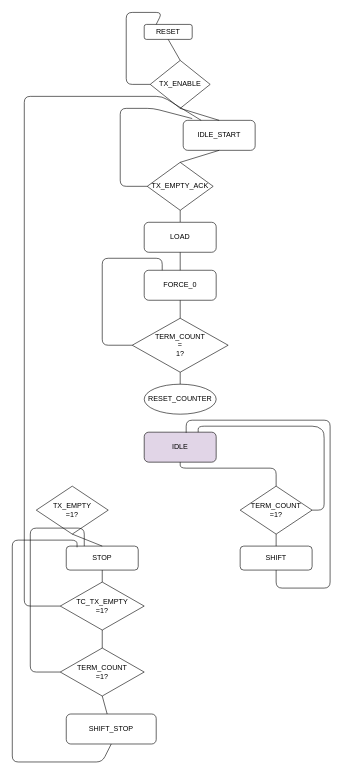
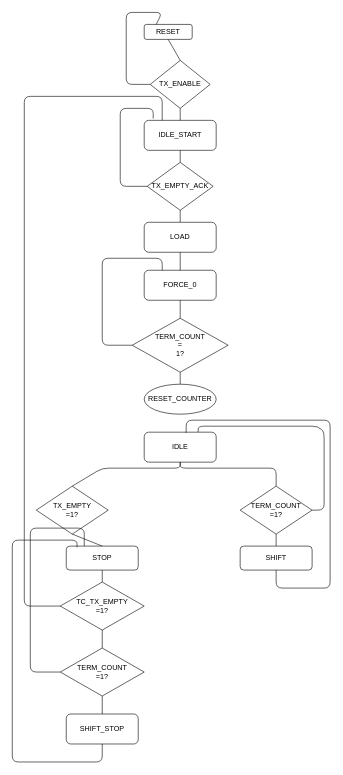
(219, 135) -> (180, 135)
(180, 447) -> (180, 447)
none -> (125, 468)
(111, 729) -> (102, 729)
